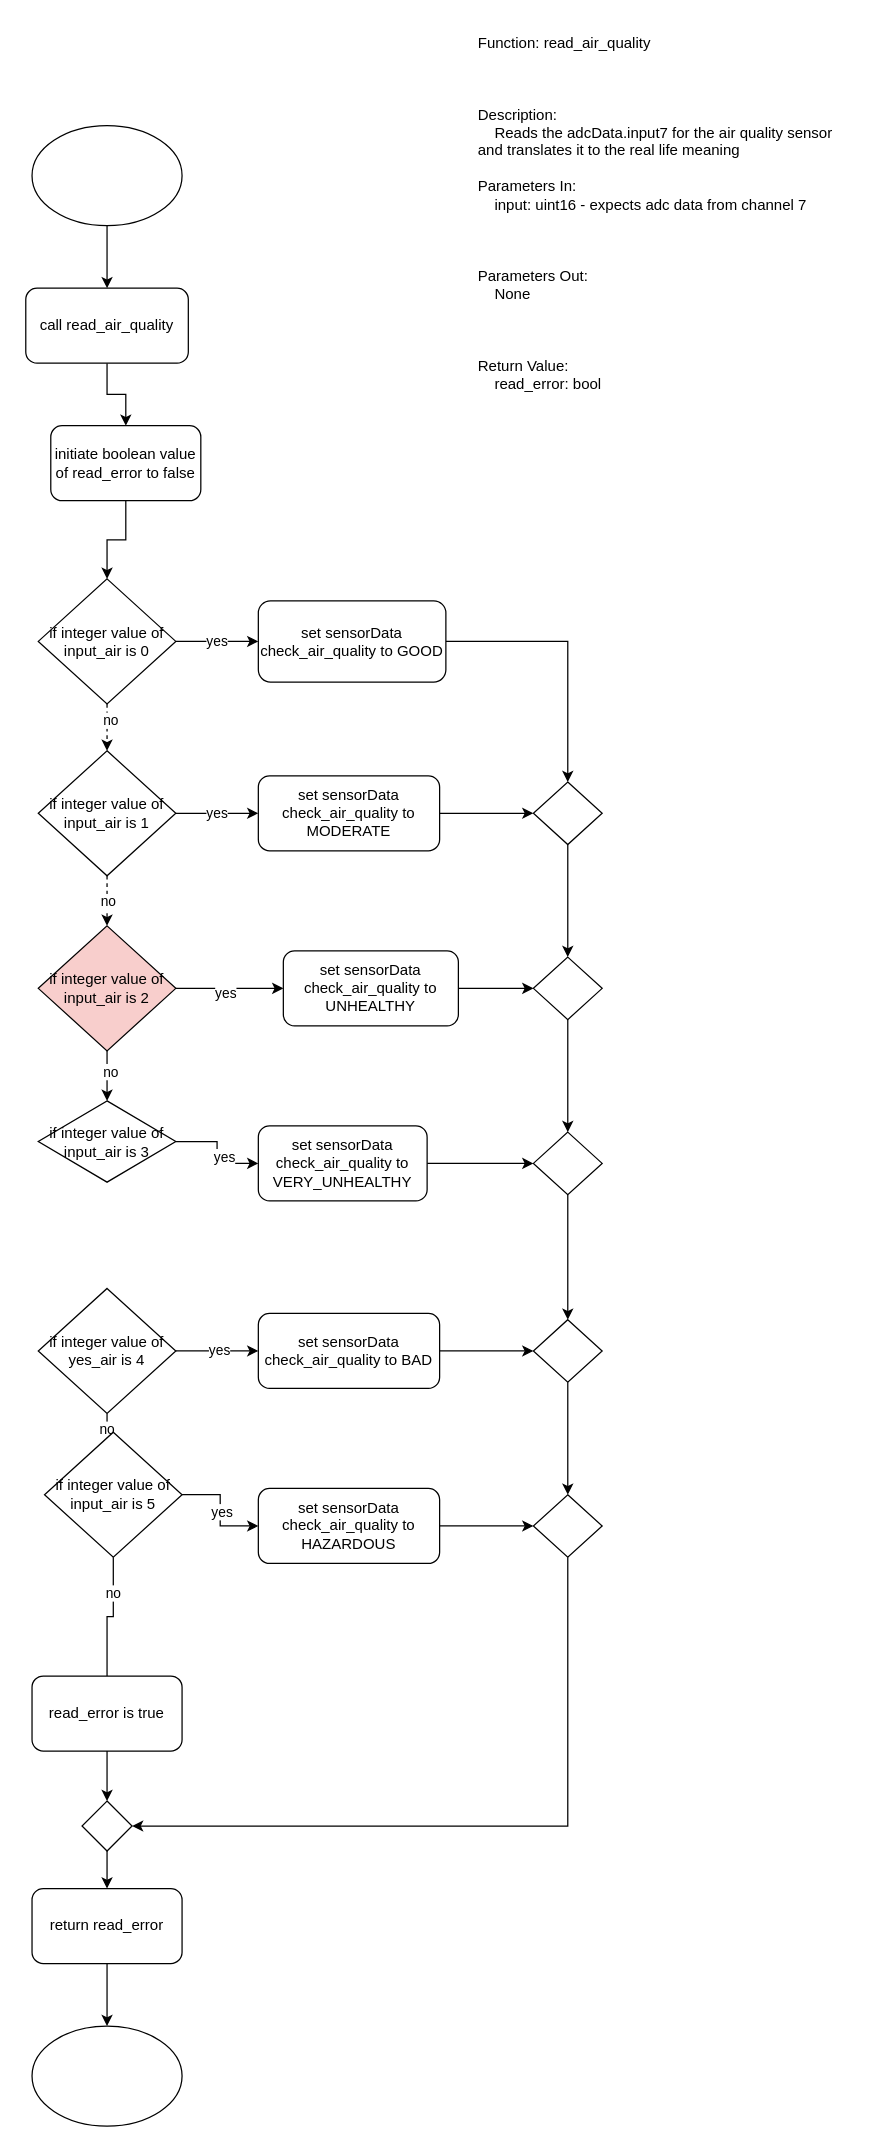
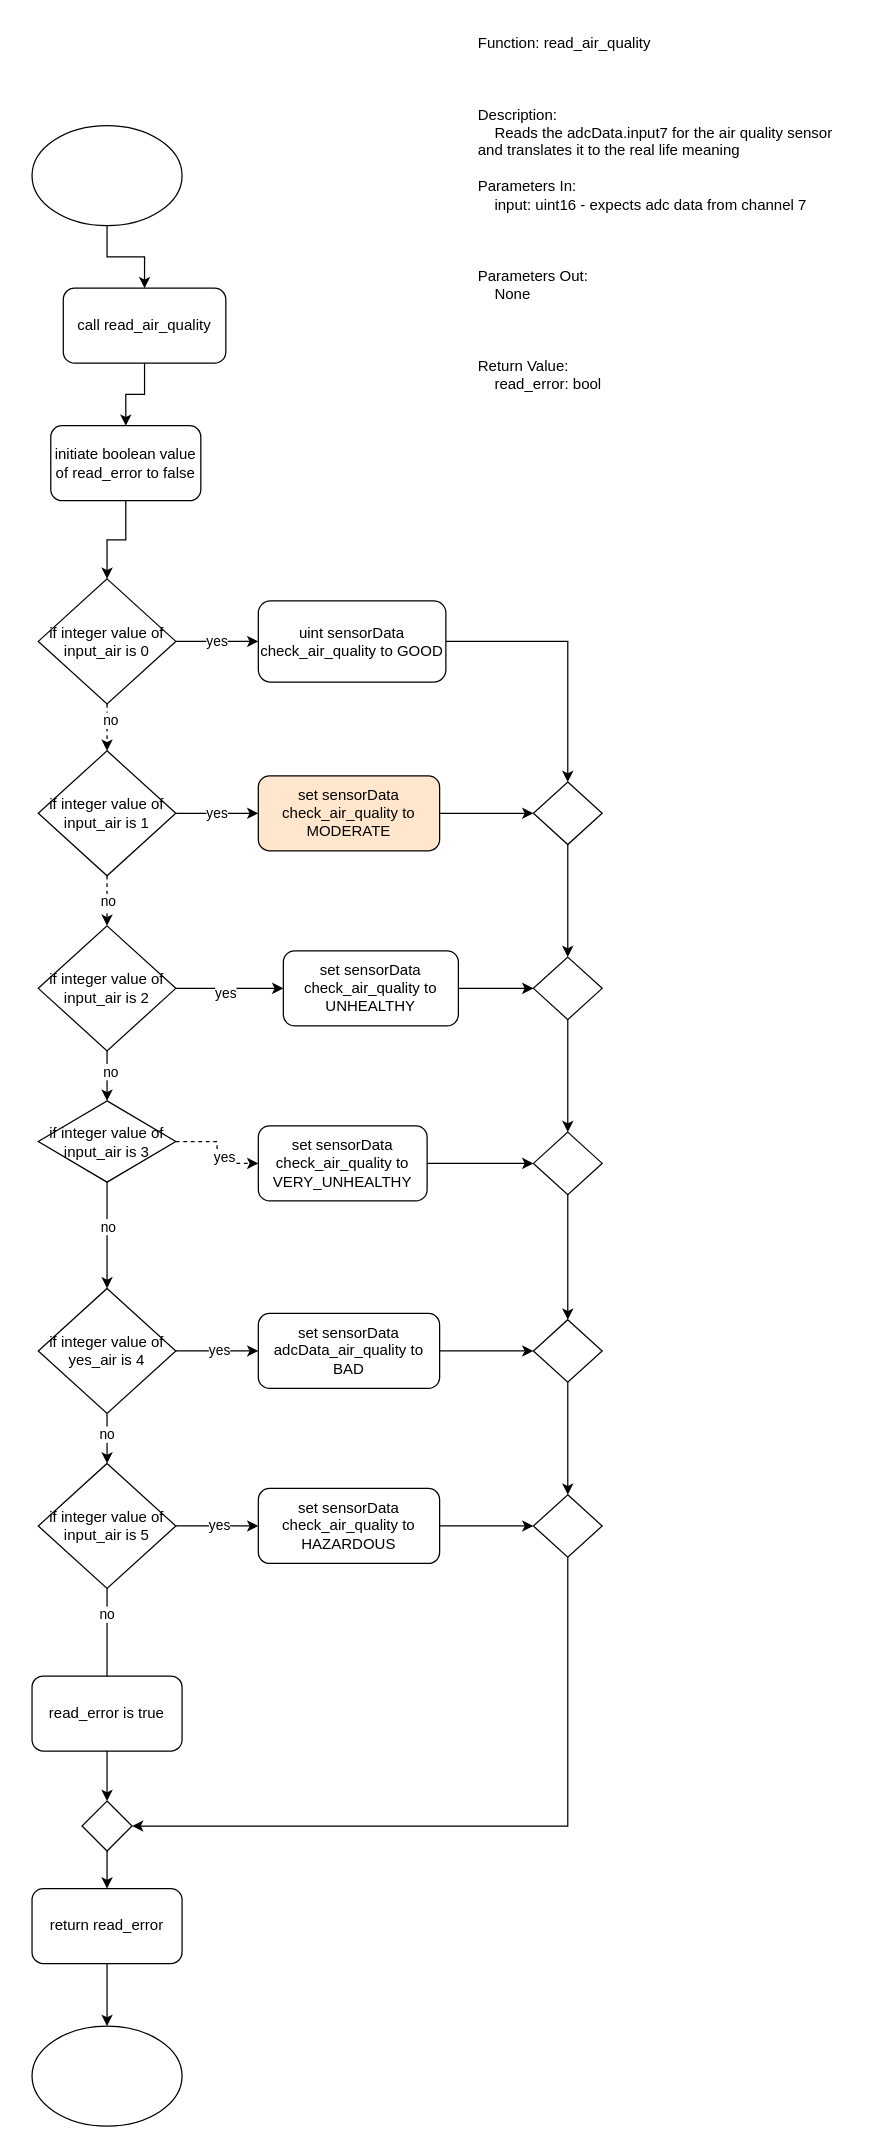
(107, 326) -> (144, 326)
(352, 642) -> (352, 642)
(349, 813) -> (349, 813)
(107, 988) -> (107, 988)
(200, 1141) -> (200, 1141)
none -> (107, 1231)
(349, 1351) -> (349, 1351)
(113, 1494) -> (107, 1526)
